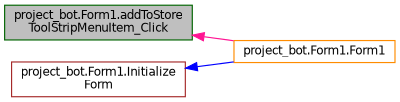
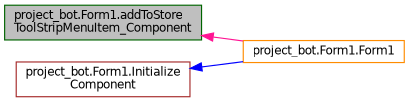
(98, 23) -> (103, 23)
(98, 79) -> (103, 79)
